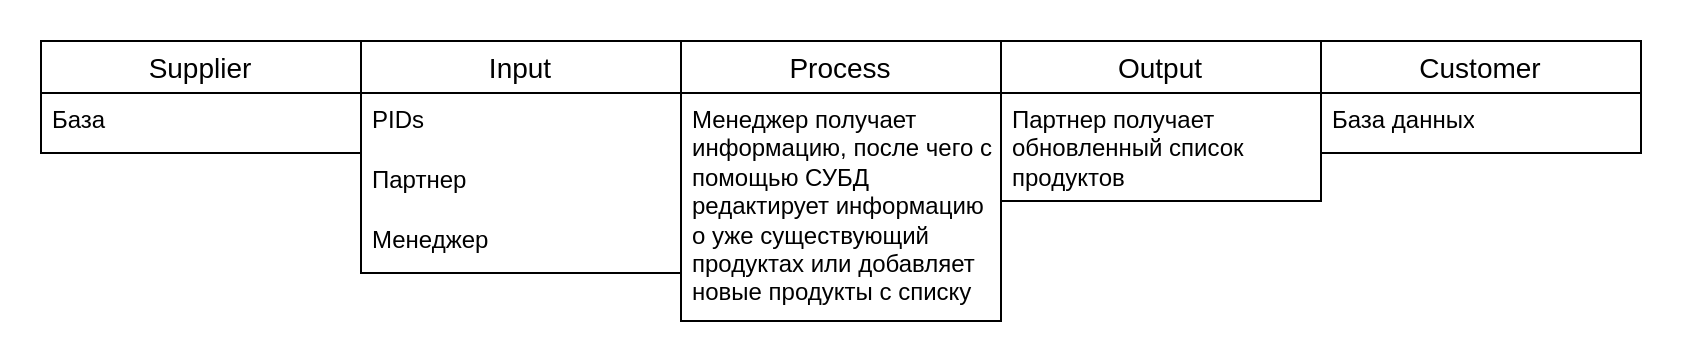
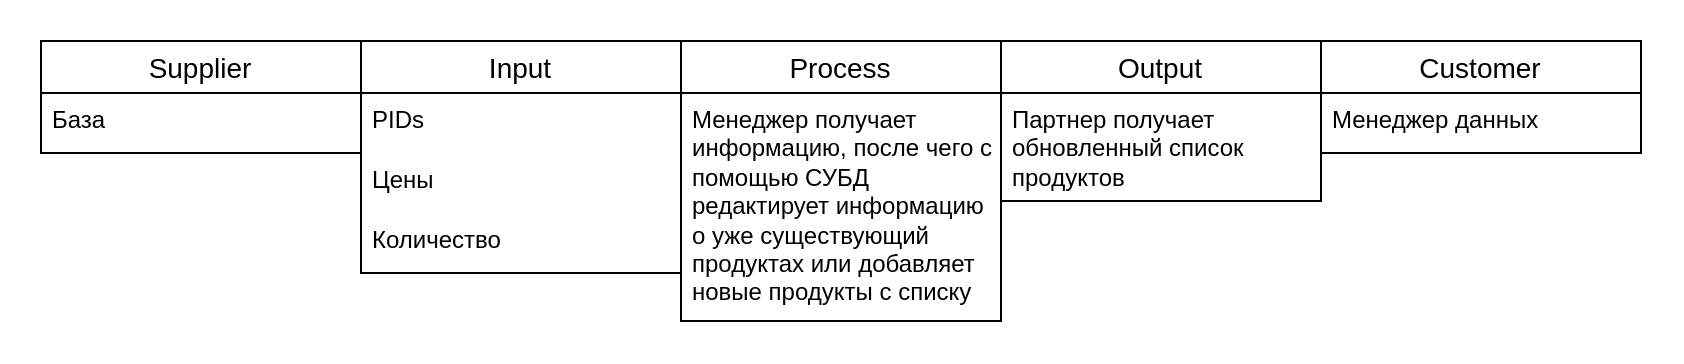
(1404, 121) -> (1431, 121)
(420, 181) -> (400, 181)
(427, 241) -> (440, 241)
